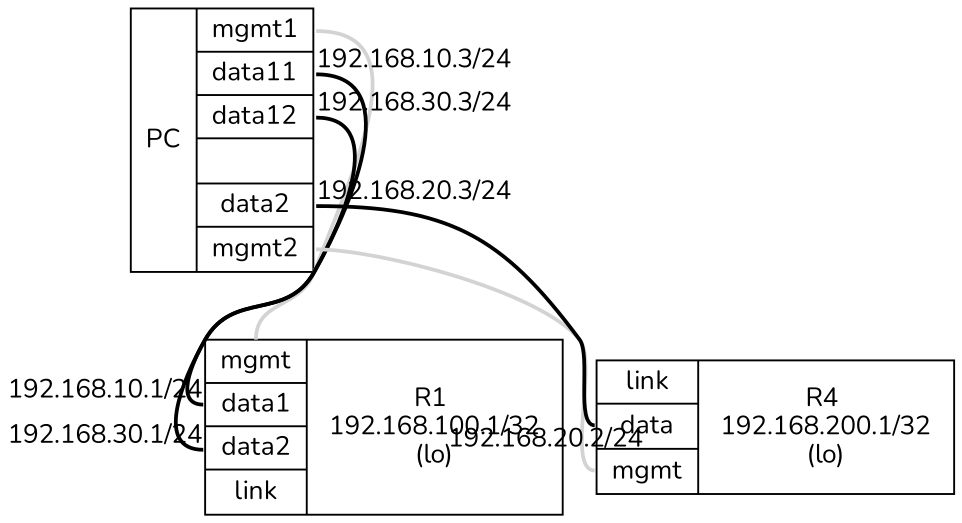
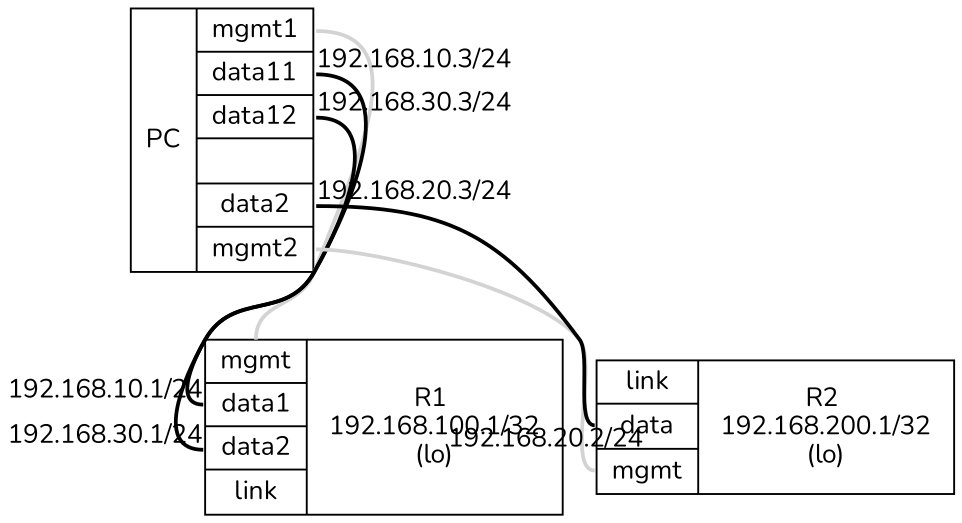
(826, 398) -> (826, 398)
